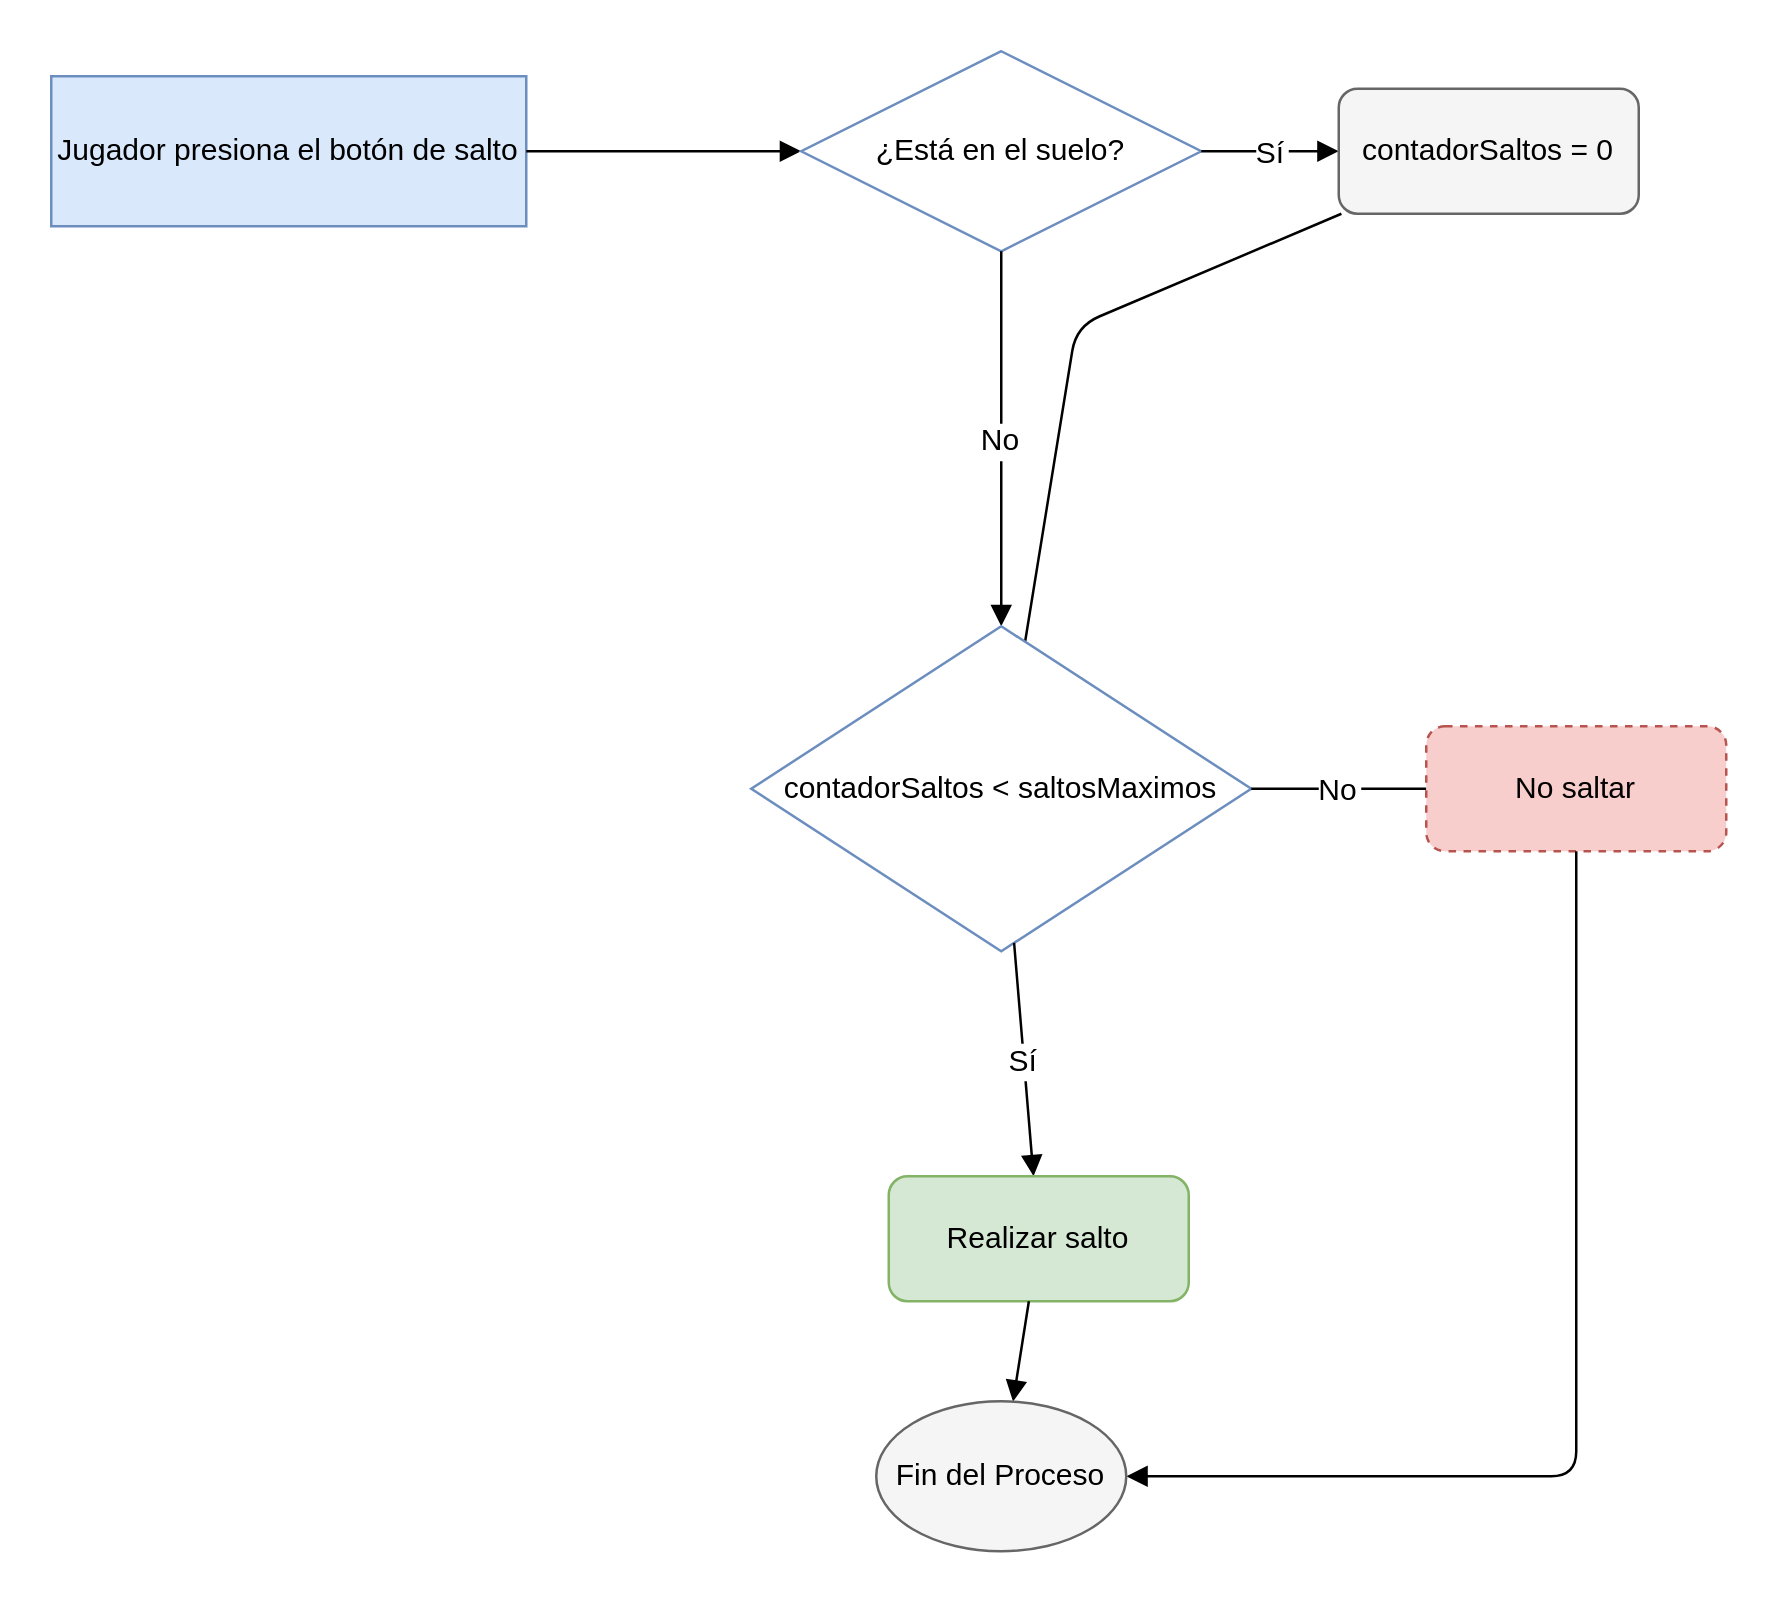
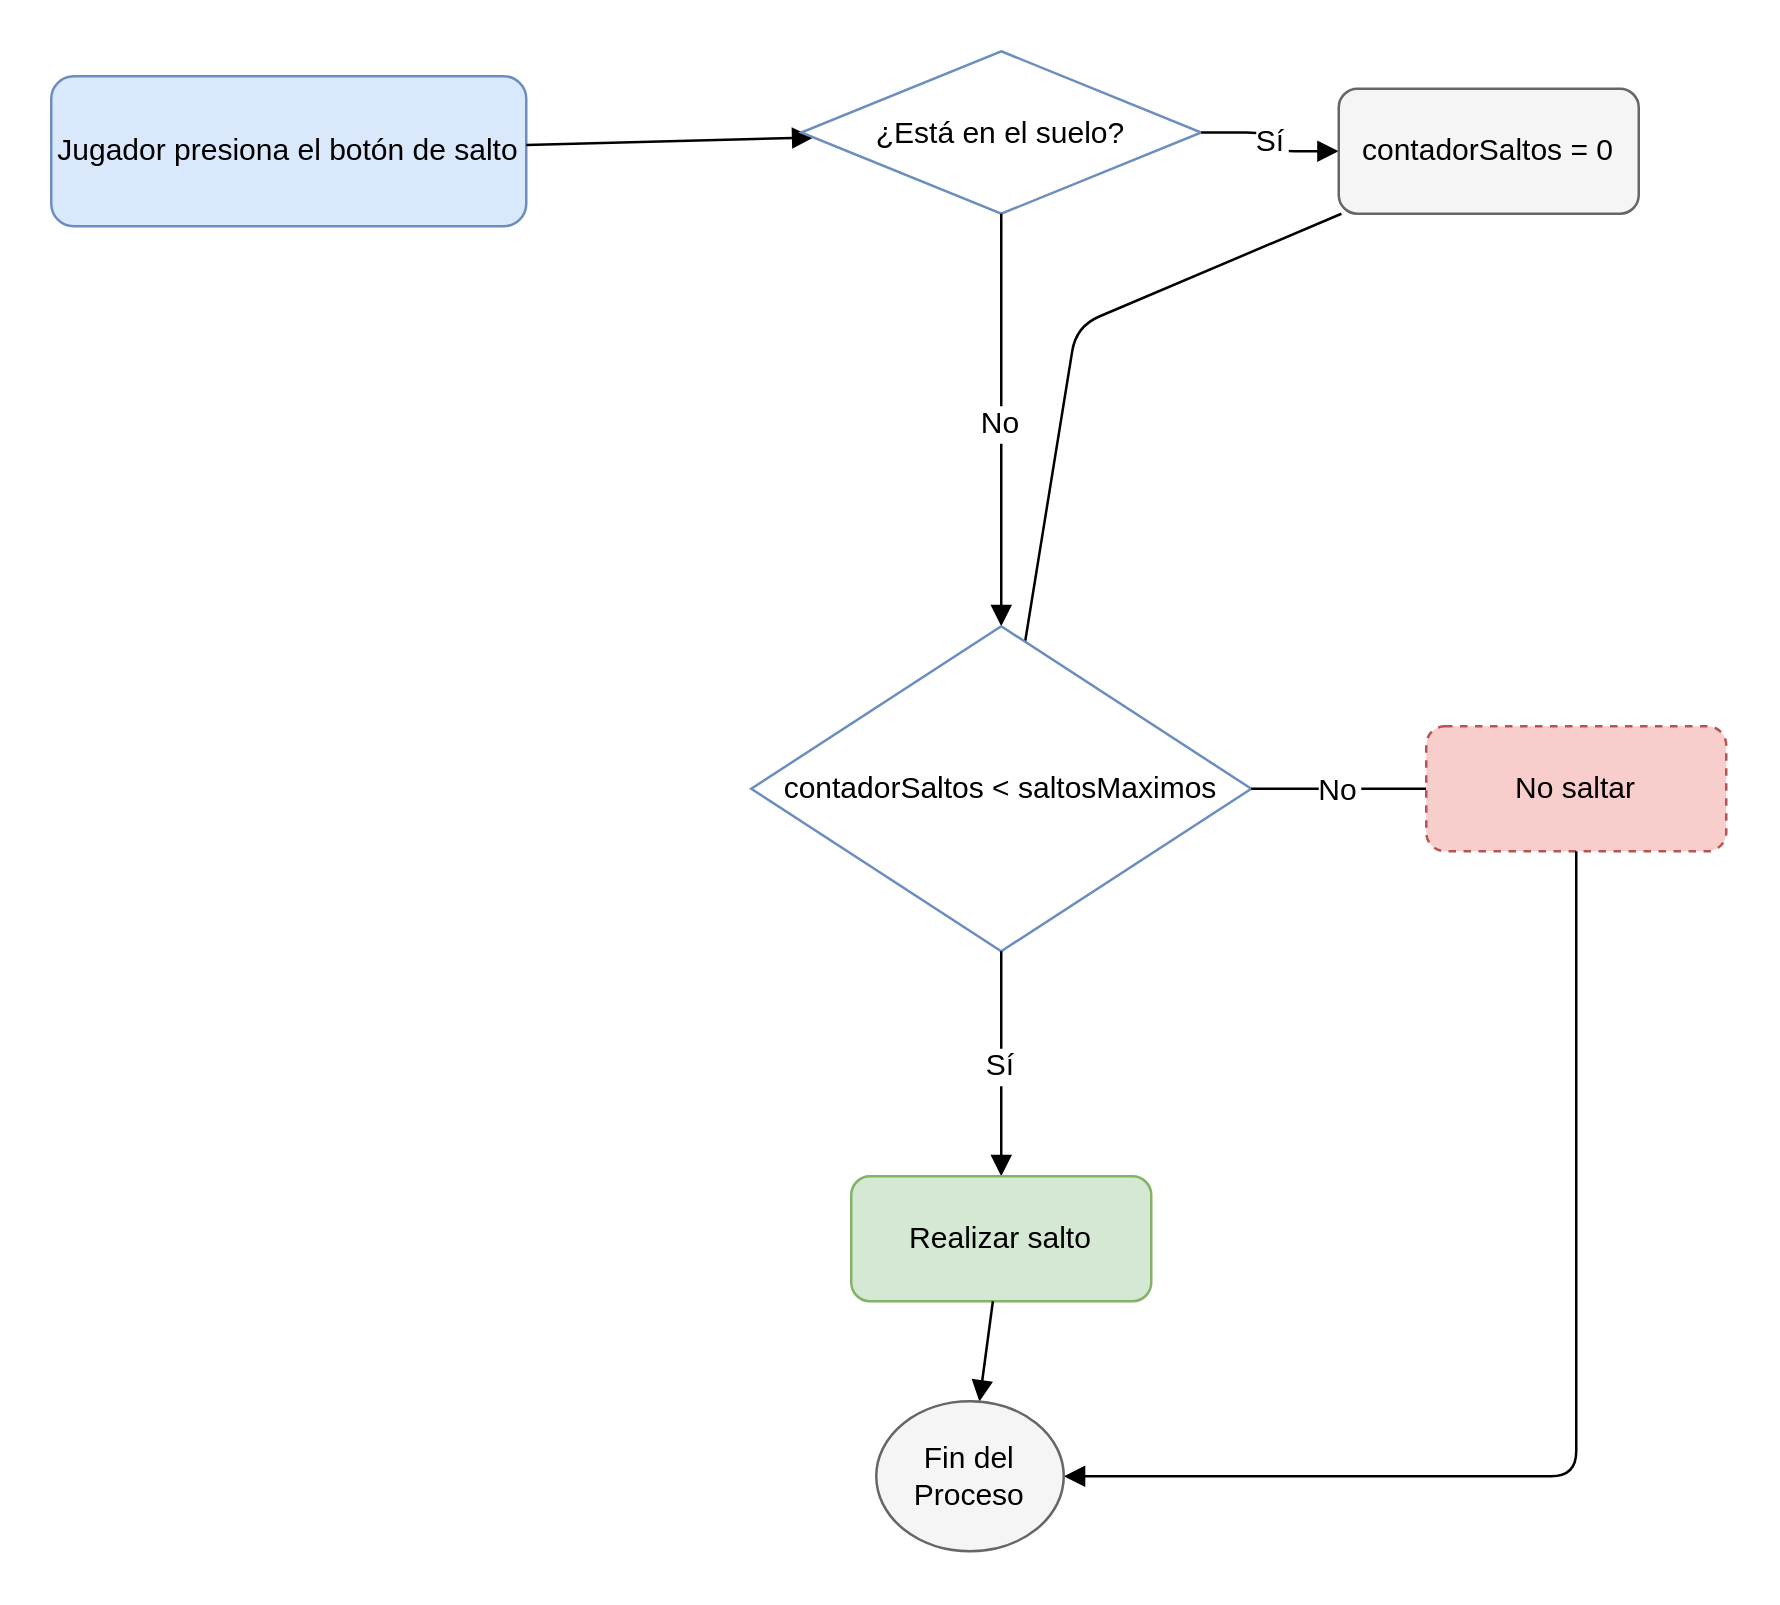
(289, 151) -> (289, 151)
(1001, 151) -> (1001, 133)
(1039, 1239) -> (1001, 1239)
(1001, 1476) -> (970, 1476)
